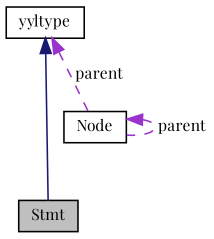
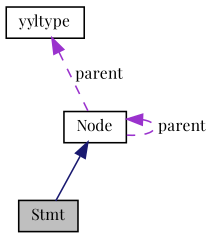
(47, 127) -> (68, 179)
